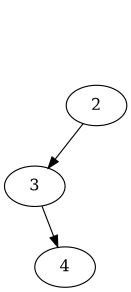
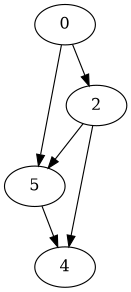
none -> (65, 25)
none -> (82, 181)
(35, 186) -> (35, 186)
